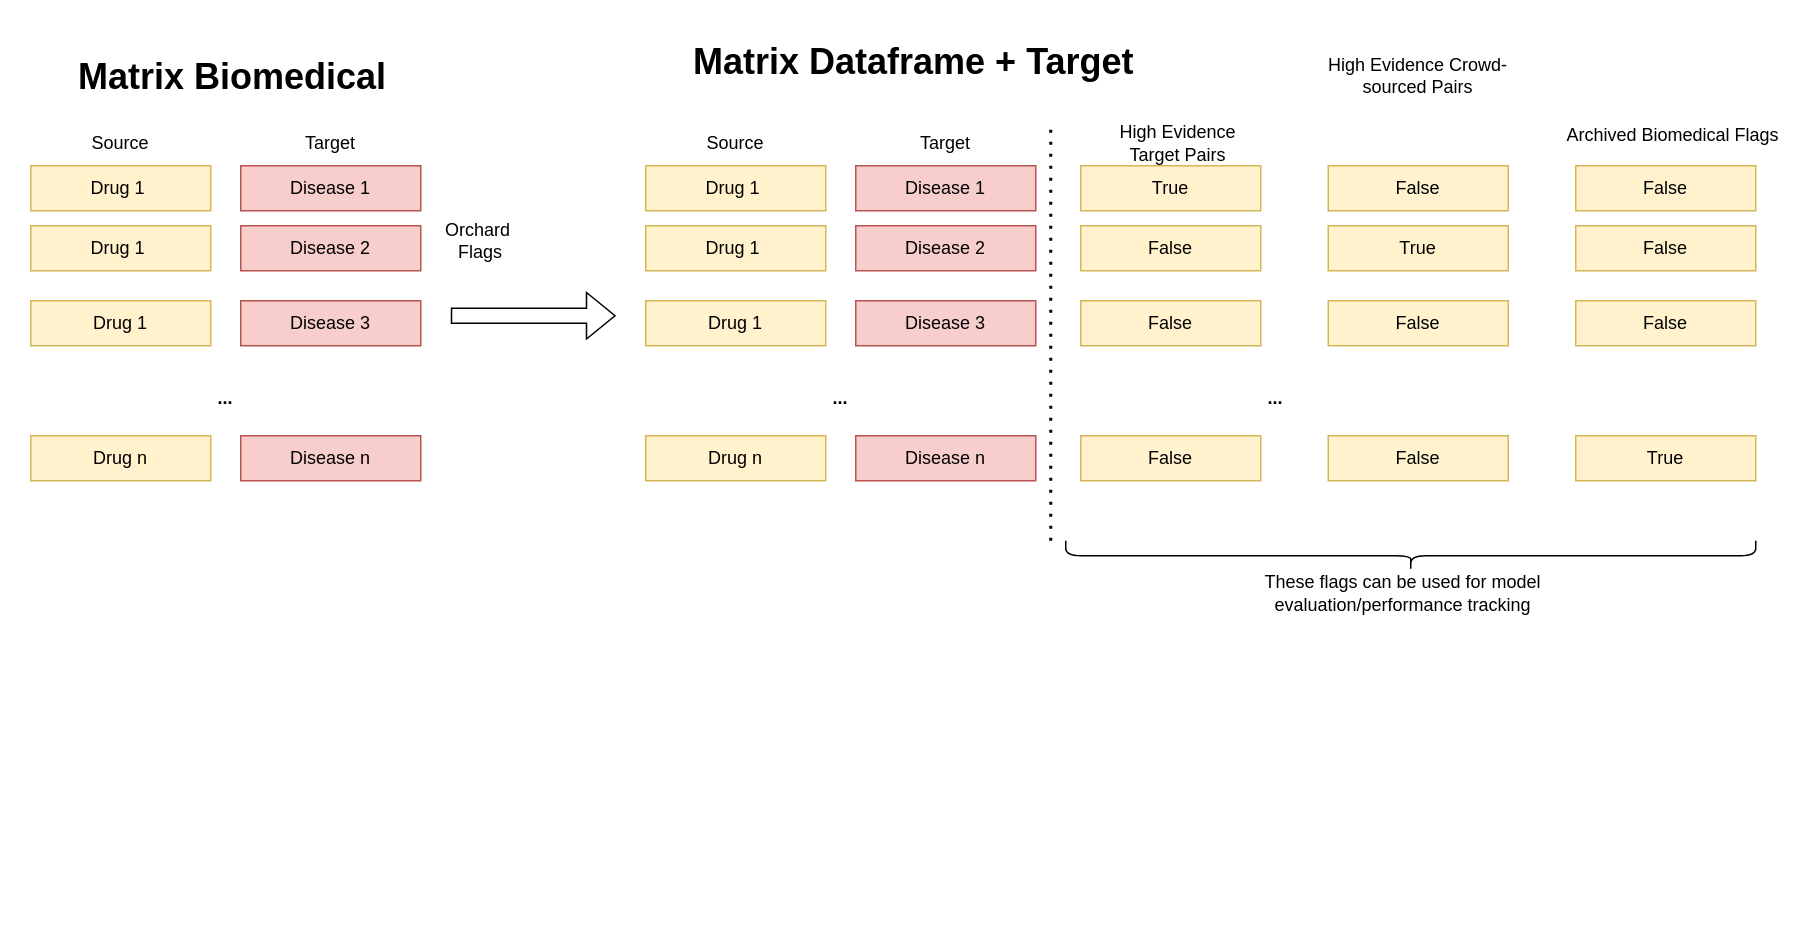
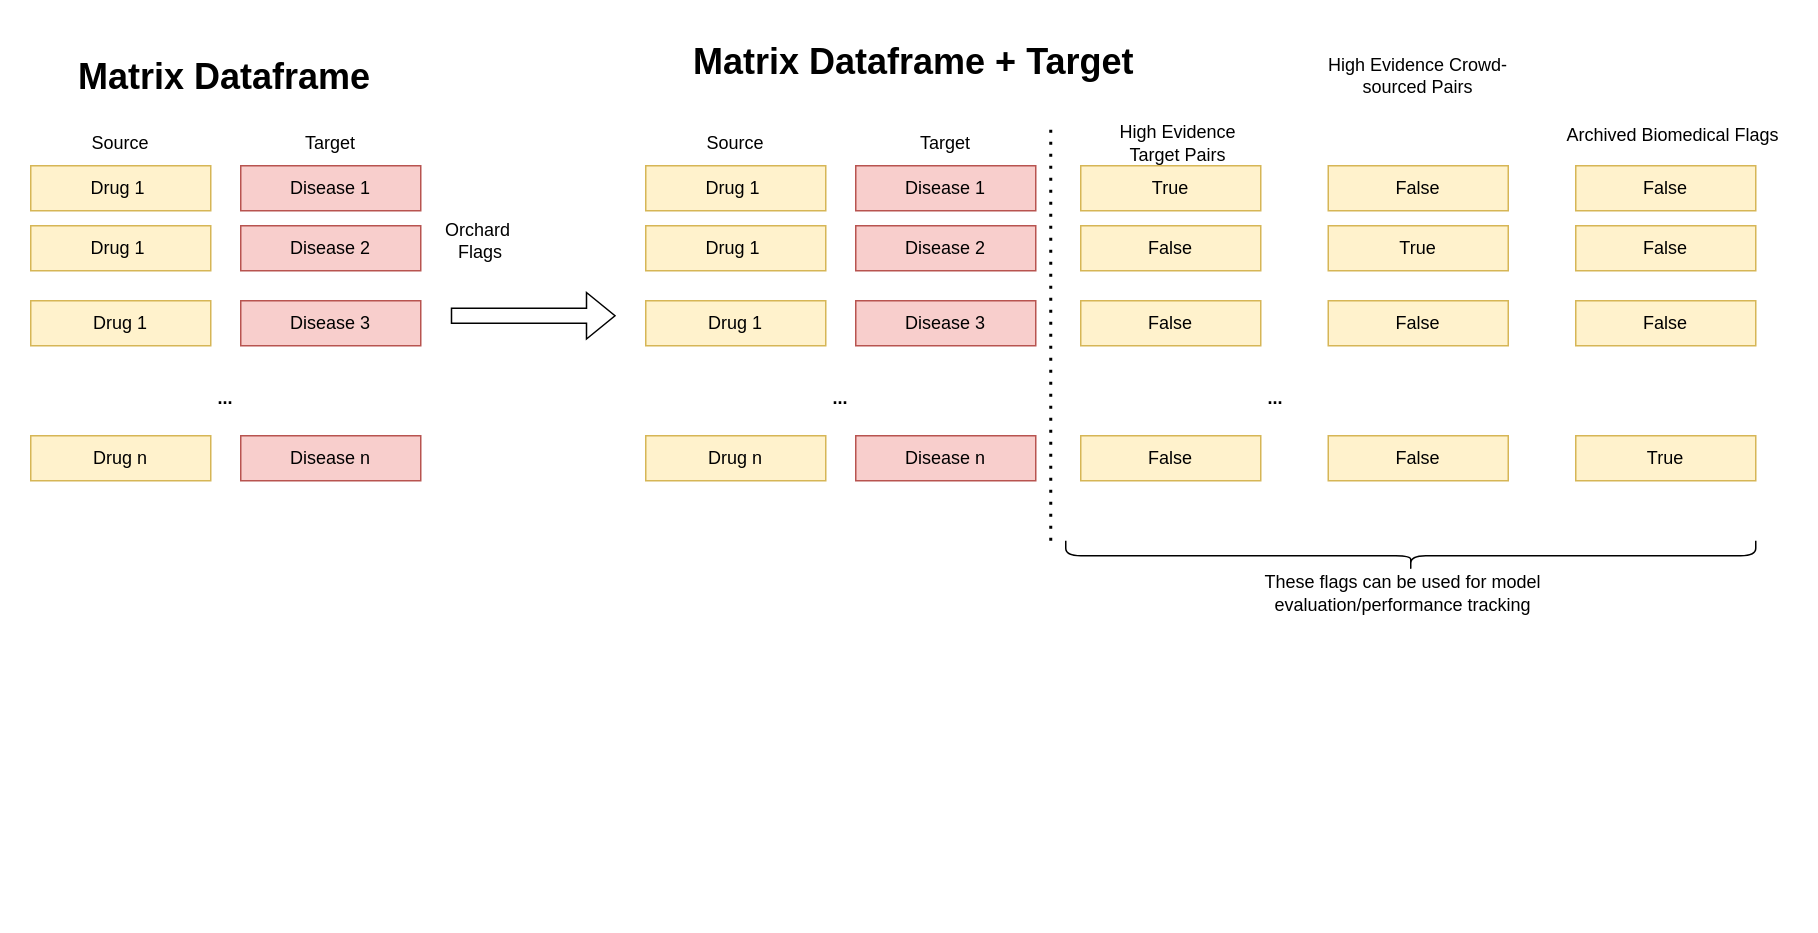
(153, 67) -> (155, 67)
